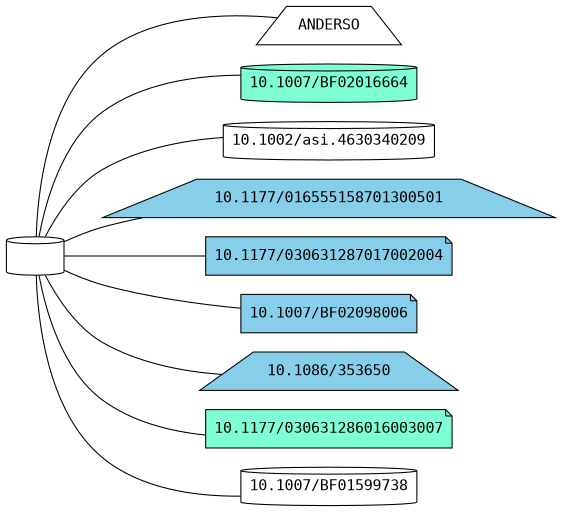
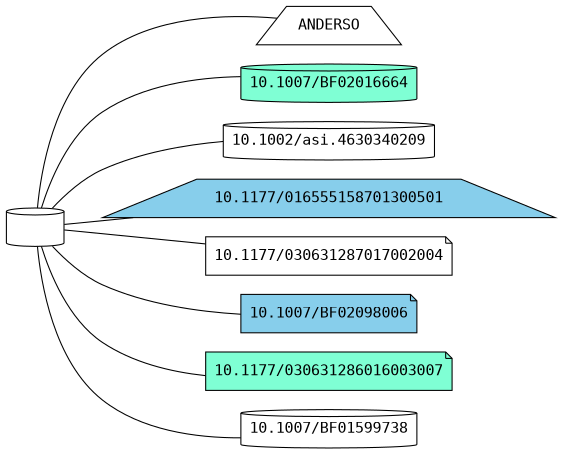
(329, 256) -> (329, 256)
(329, 371) -> none
